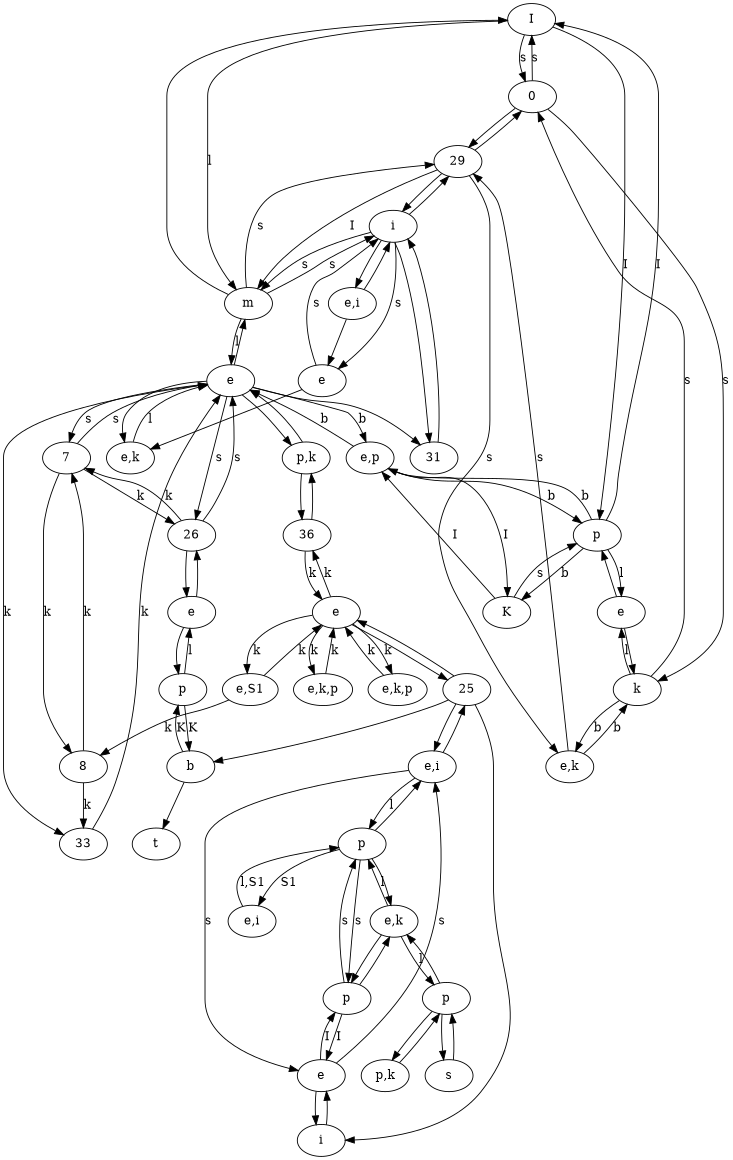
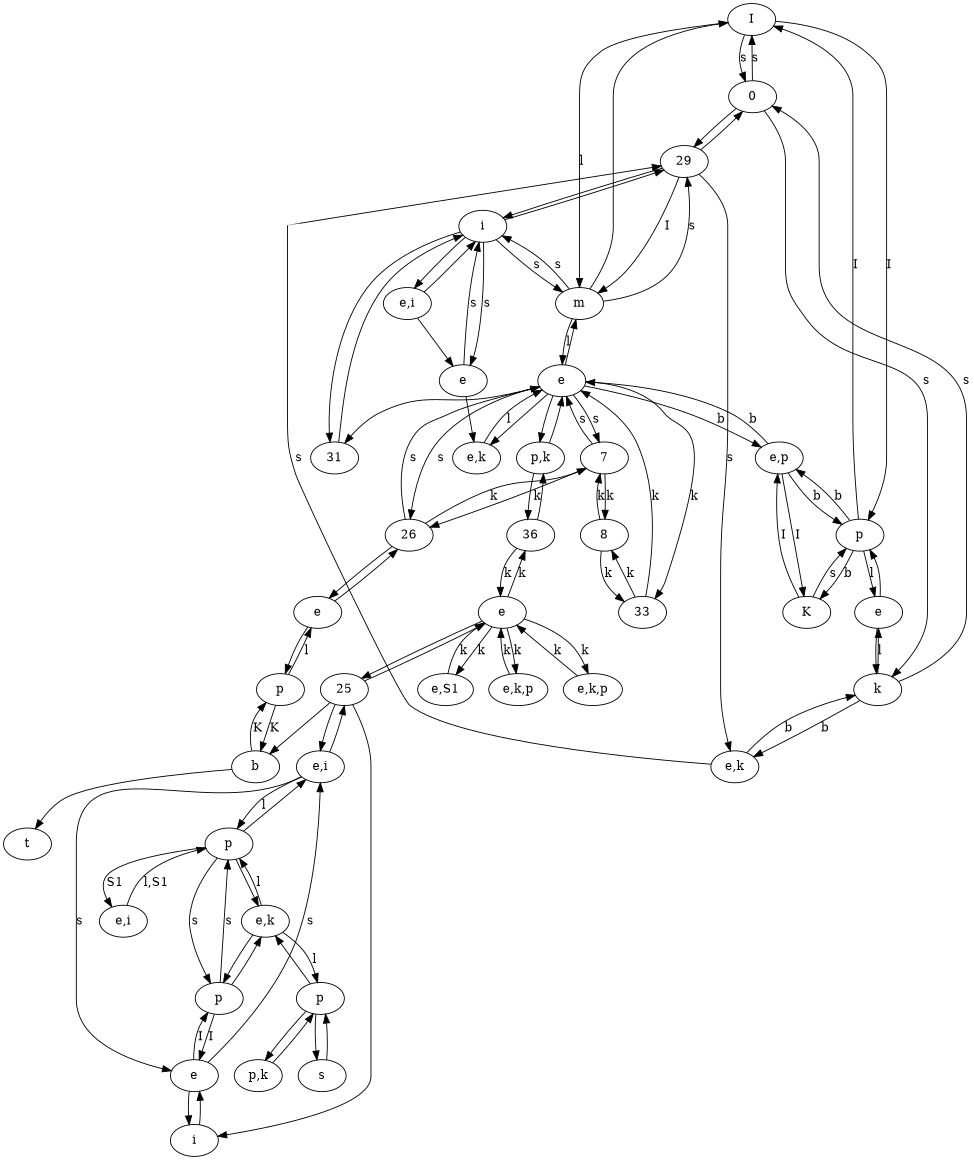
(167, 721) -> (626, 578)
